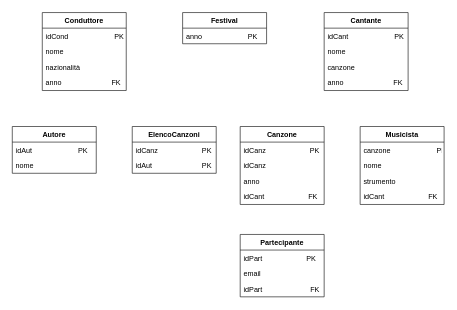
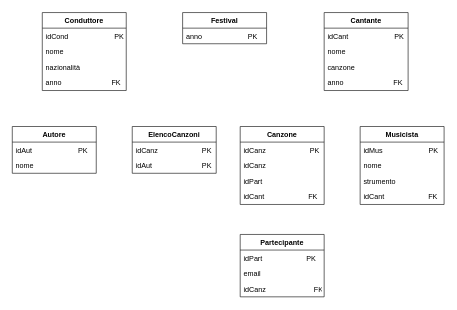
(418, 150) -> (413, 150)
(252, 181) -> (255, 181)
(296, 289) -> (296, 289)
